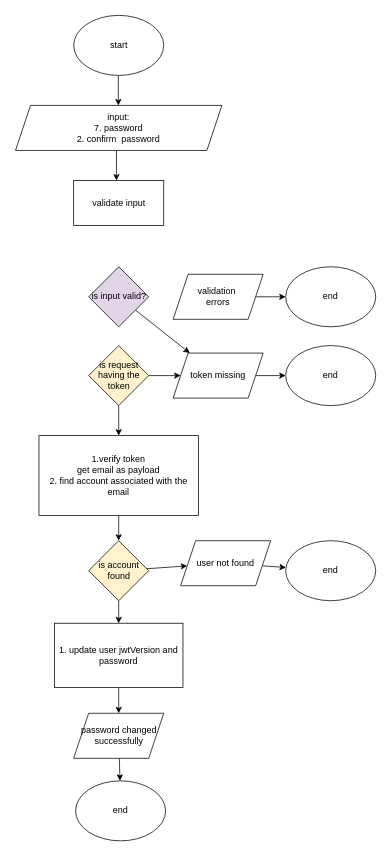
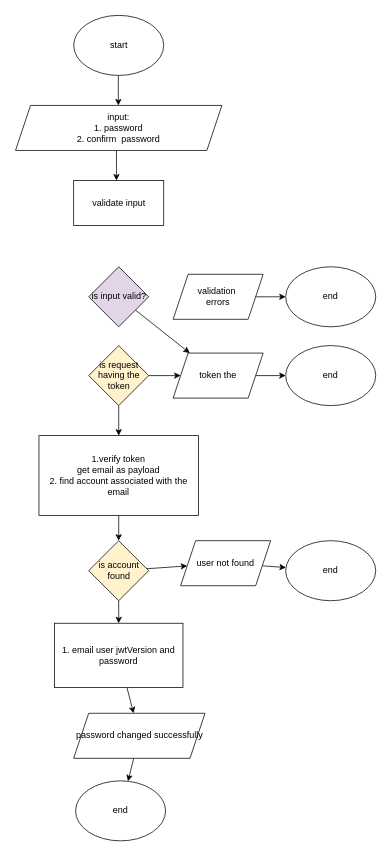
(119, 128) -> (119, 128)
(218, 375) -> (218, 375)
(119, 655) -> (119, 655)
(119, 735) -> (139, 735)
